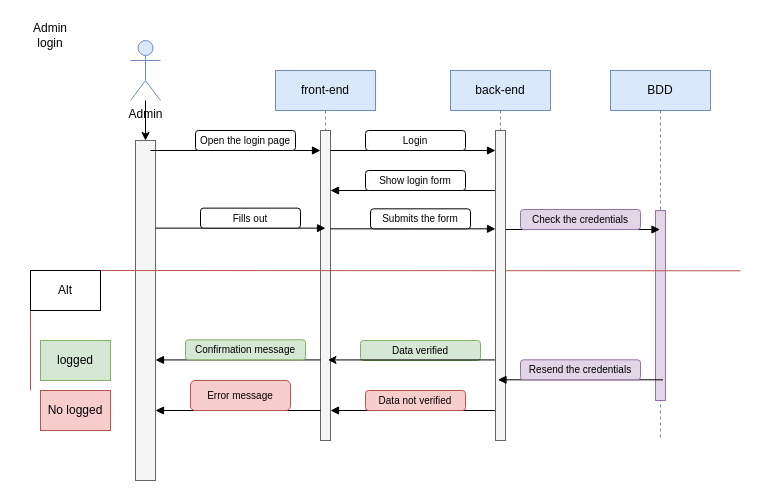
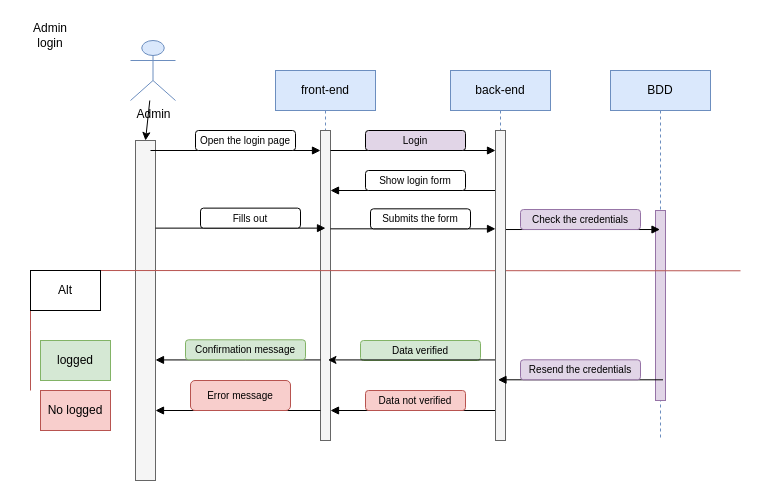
(146, 71) -> (153, 71)
(416, 141) -> (416, 141)
